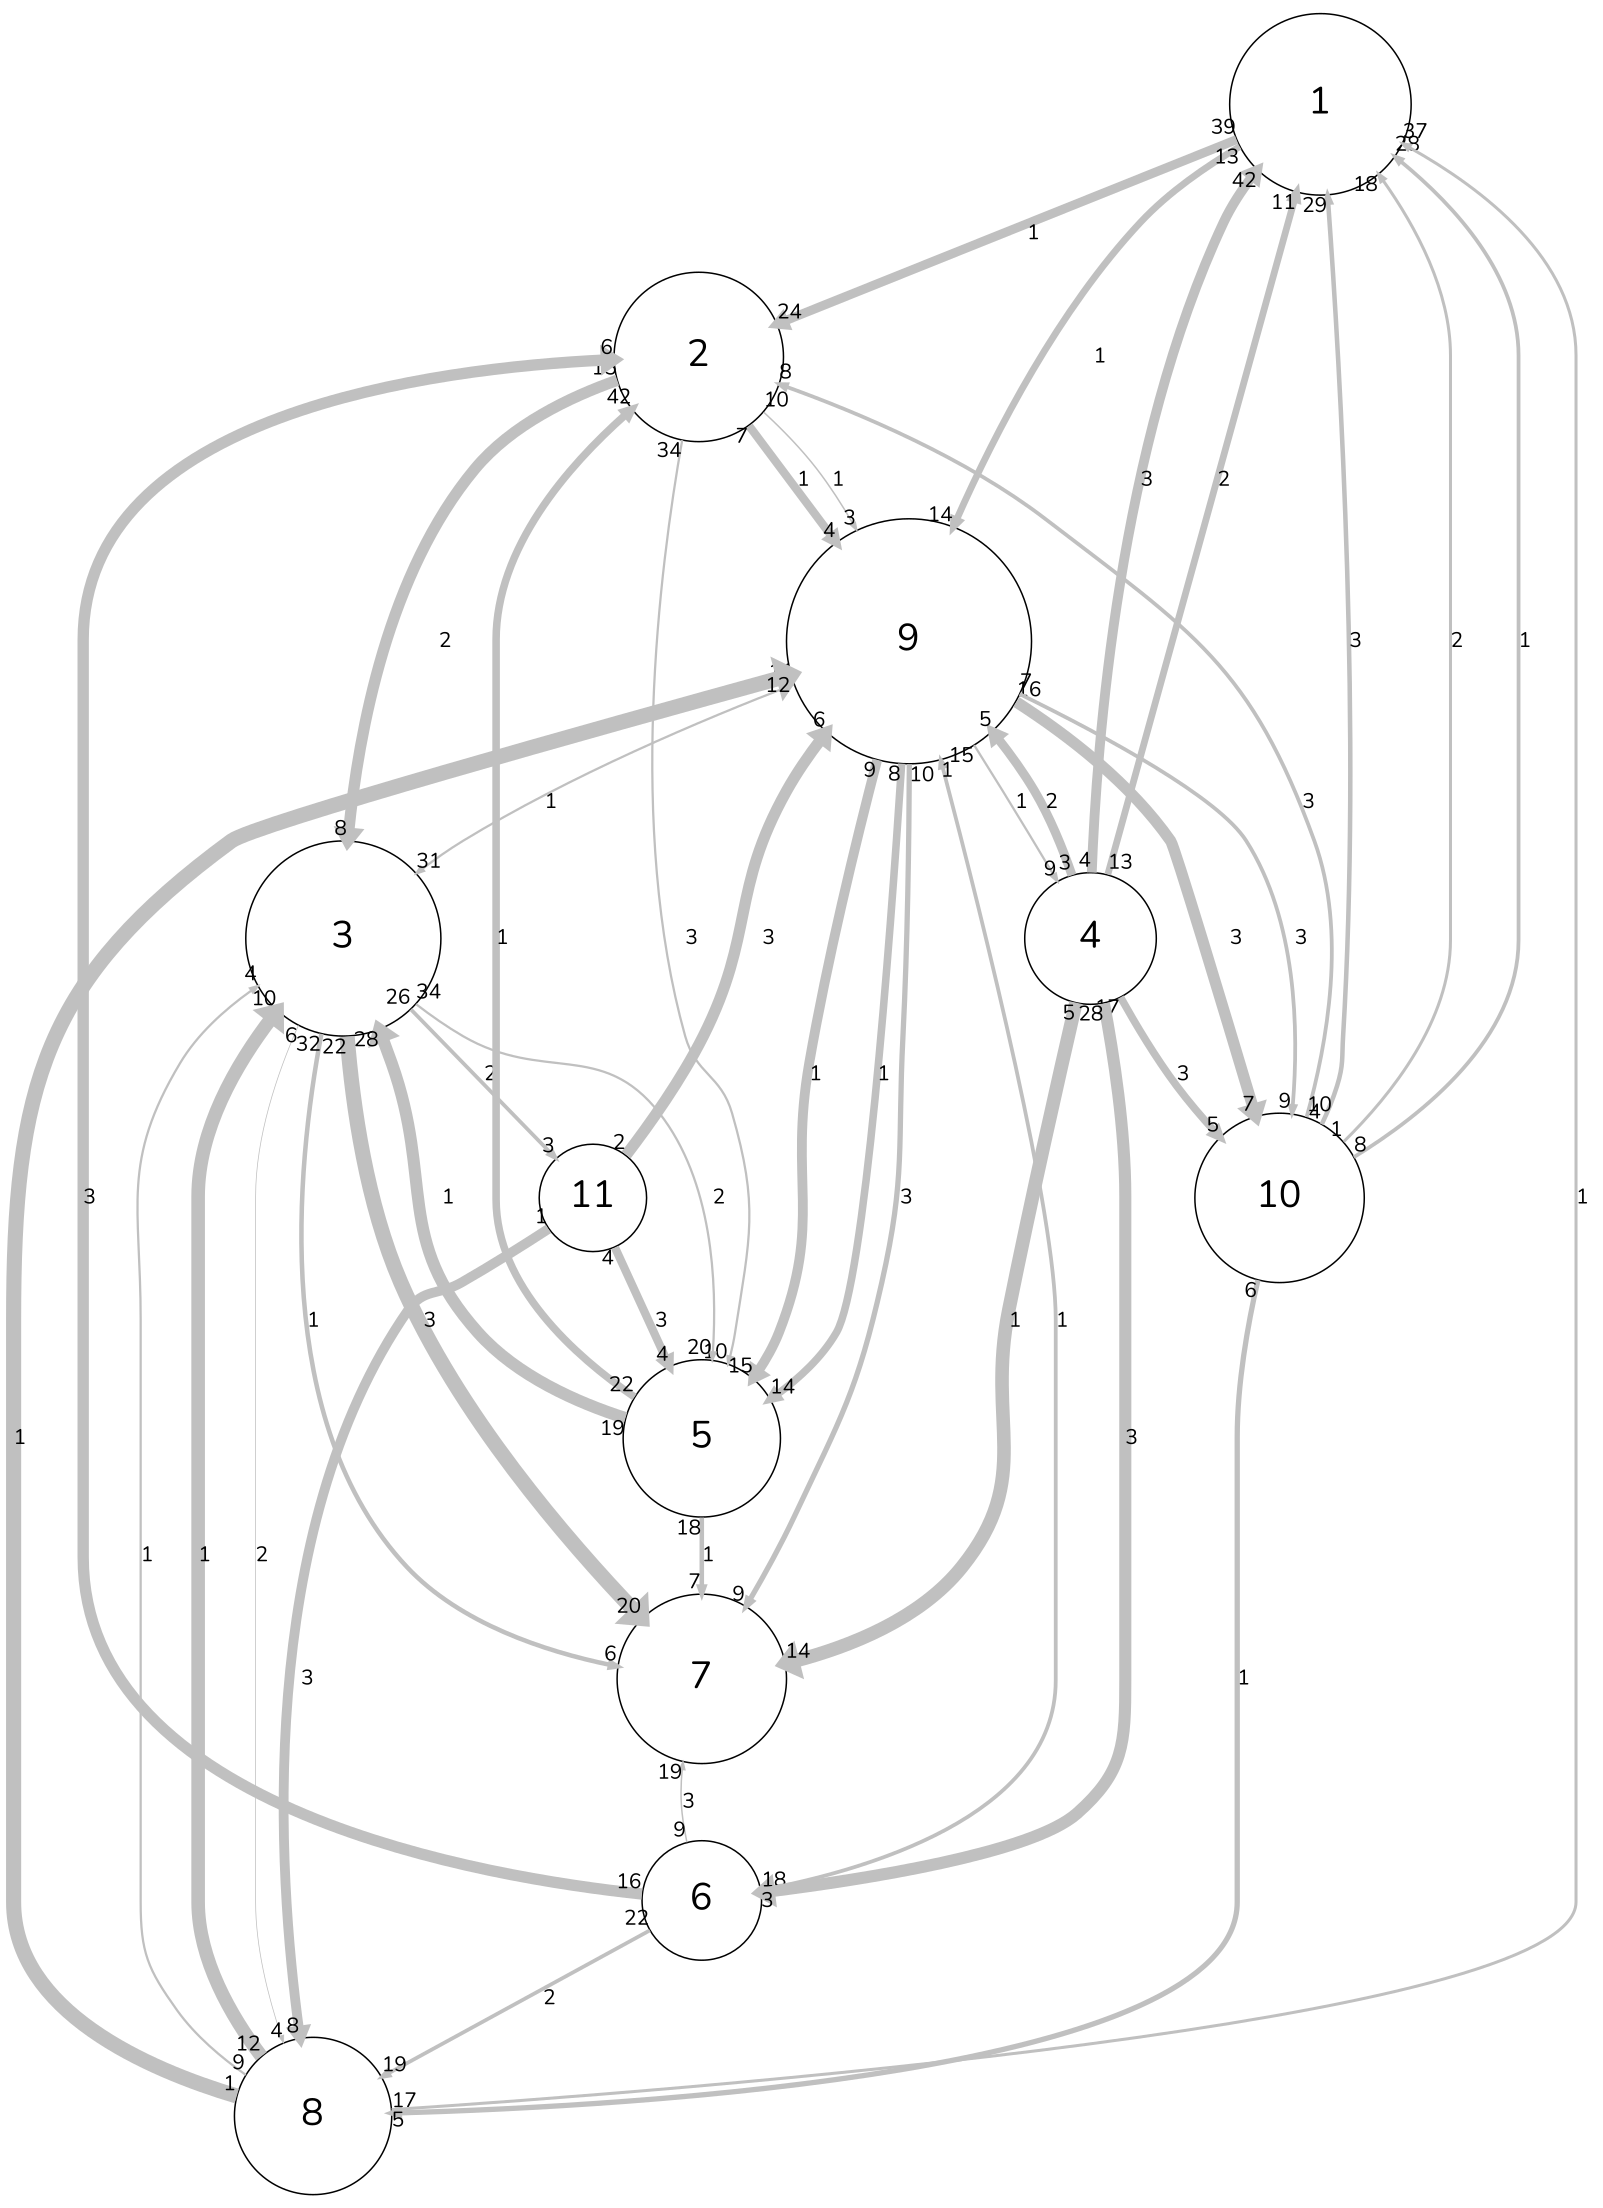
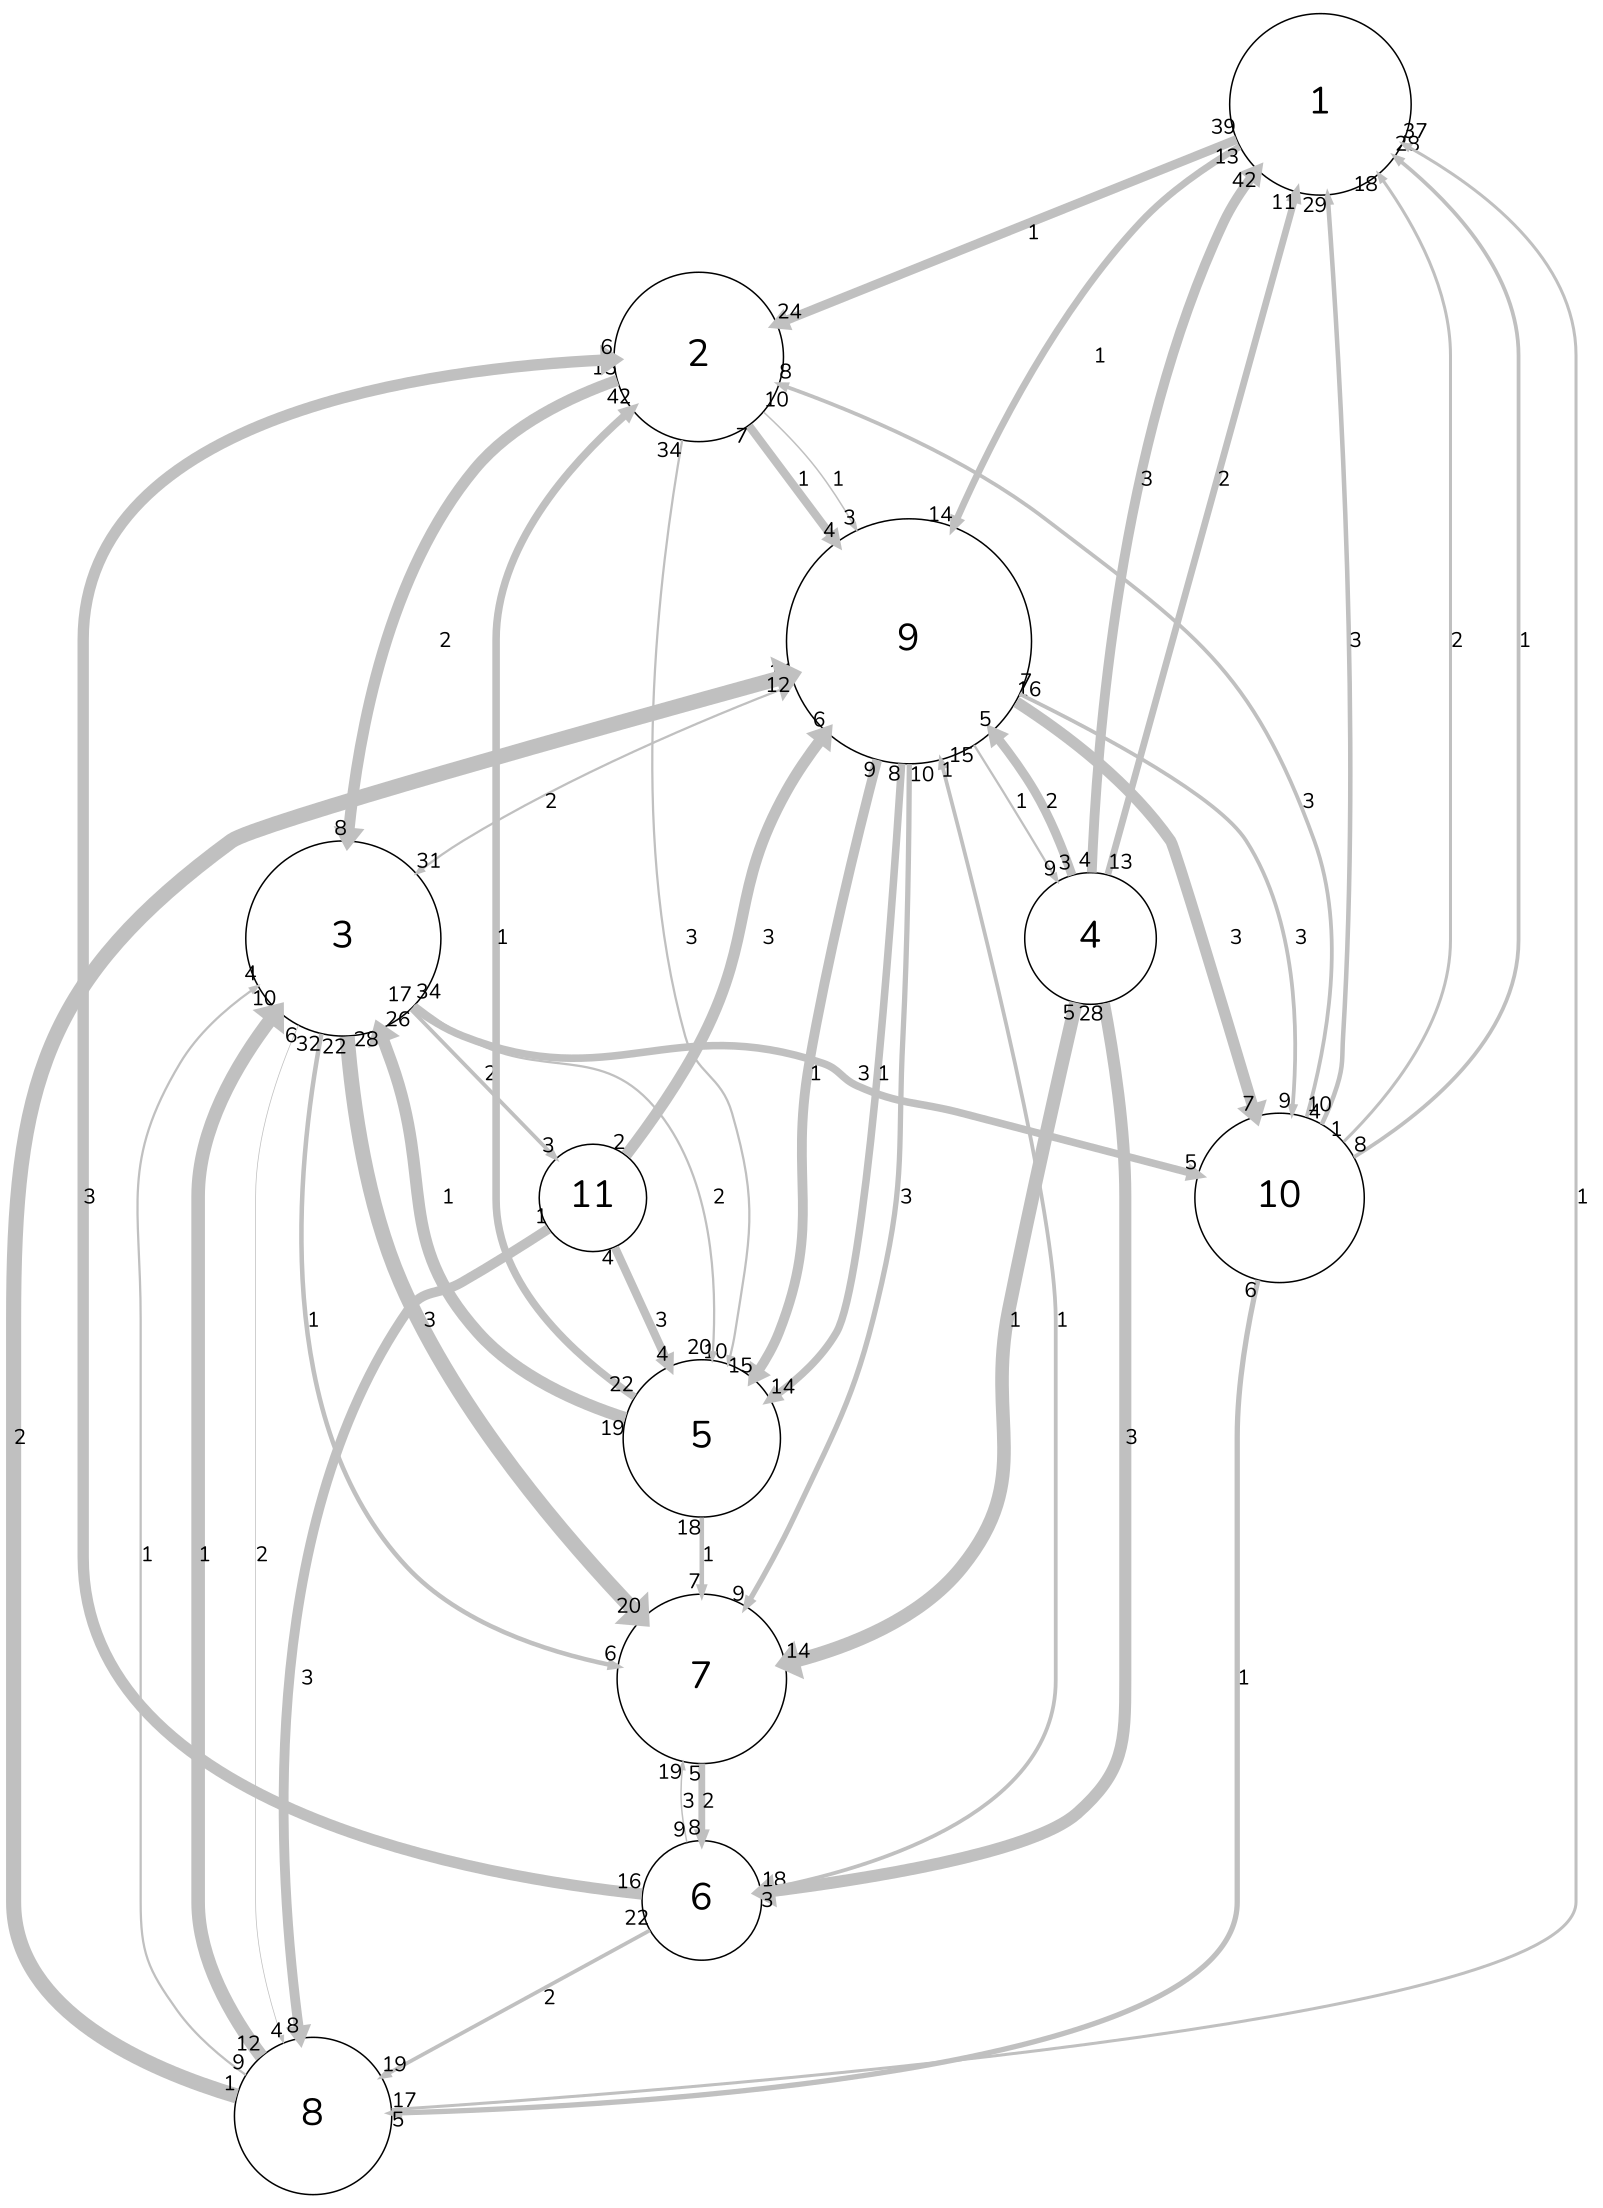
(551, 802) -> (551, 802)
(1163, 1067) -> (785, 1054)
(20, 1438) -> (20, 1438)
none -> (702, 1798)
